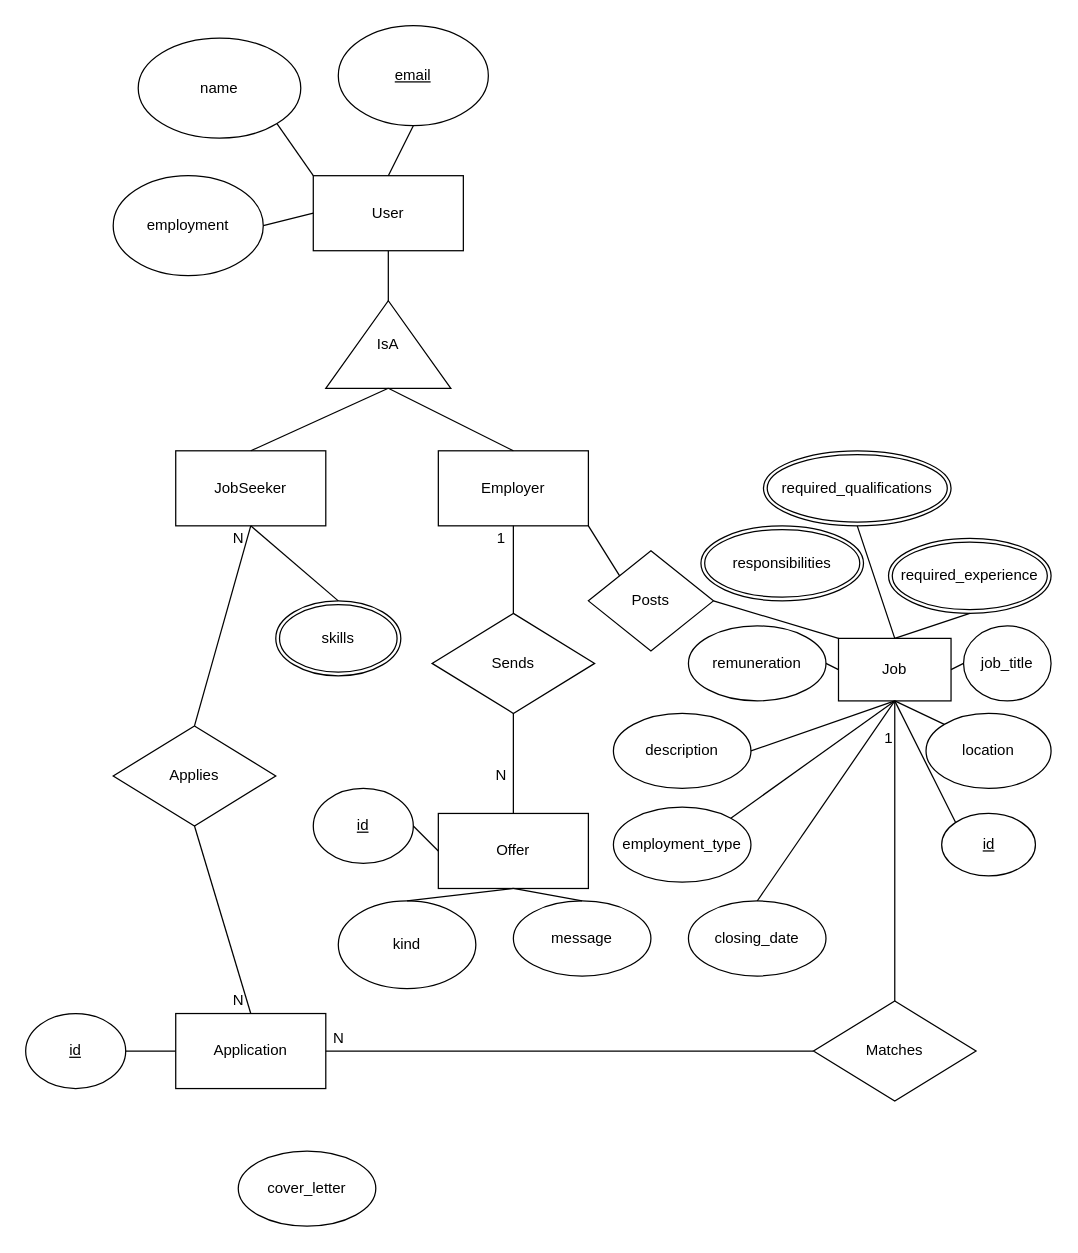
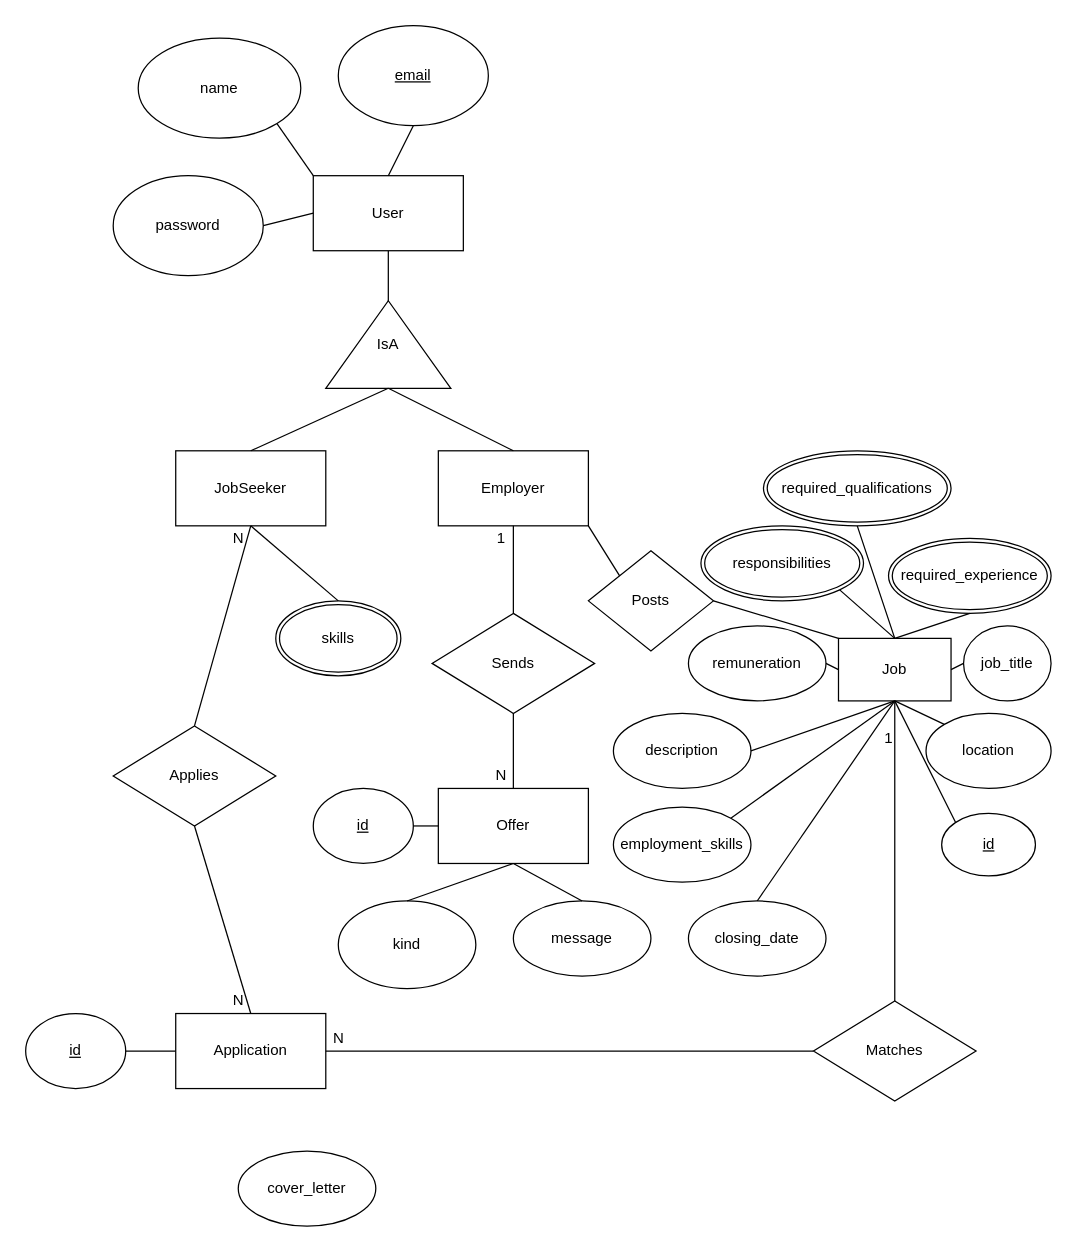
(188, 226) -> (188, 226)
none -> (865, 612)
(682, 844) -> (682, 844)
(513, 851) -> (513, 826)
